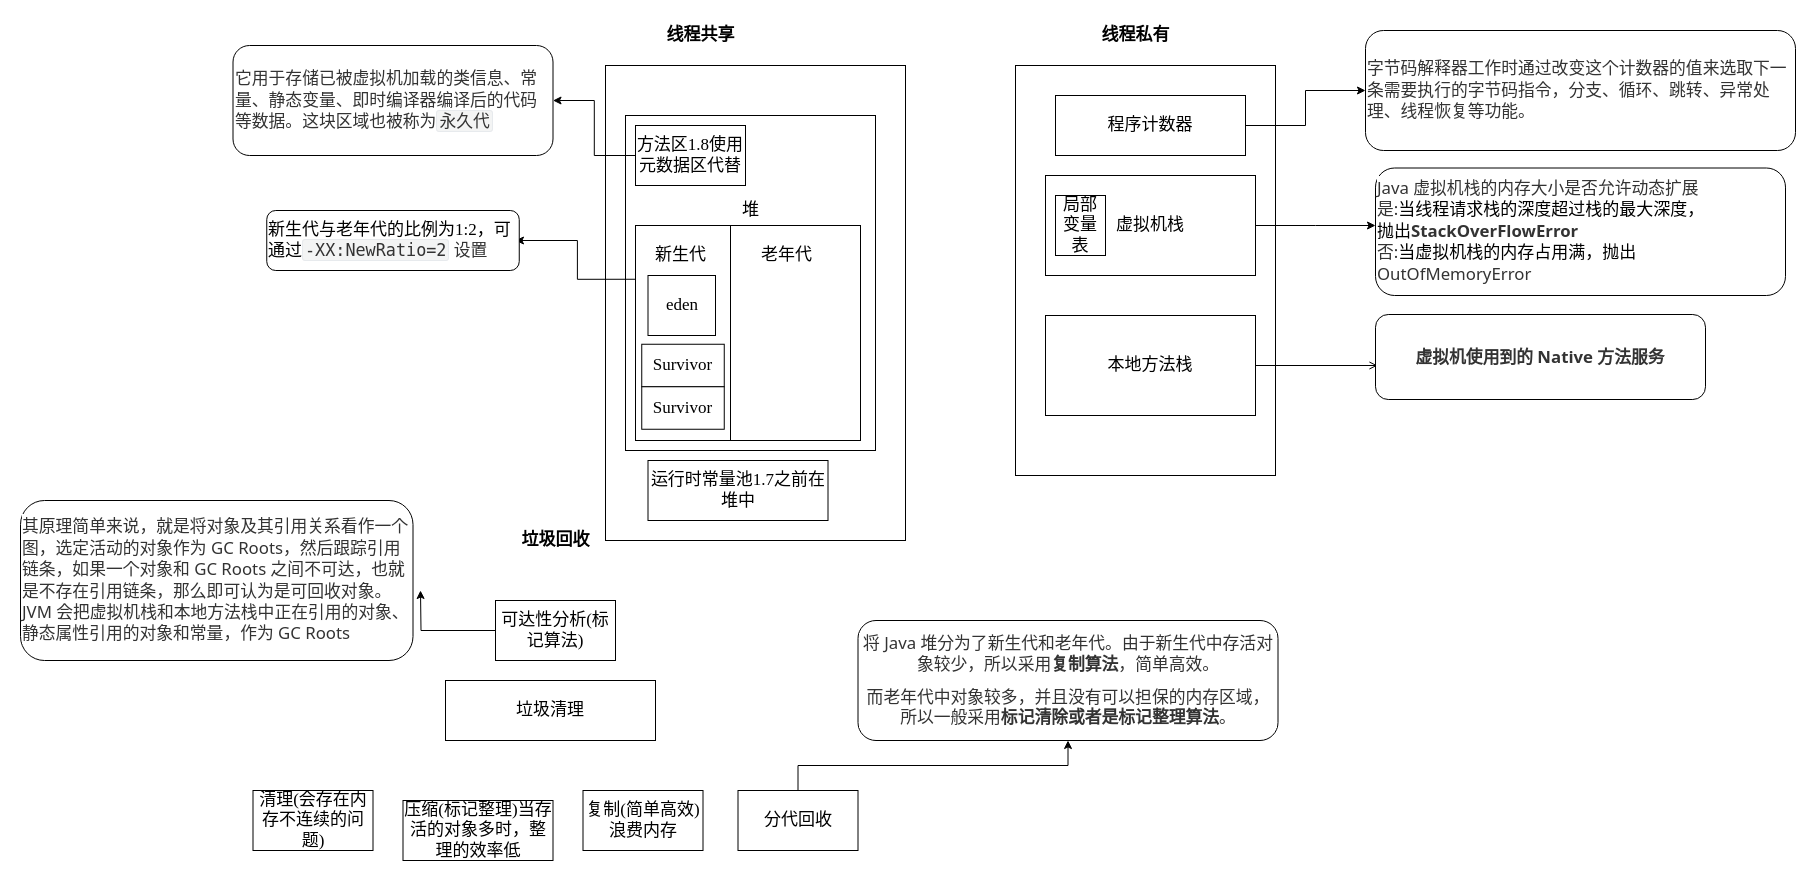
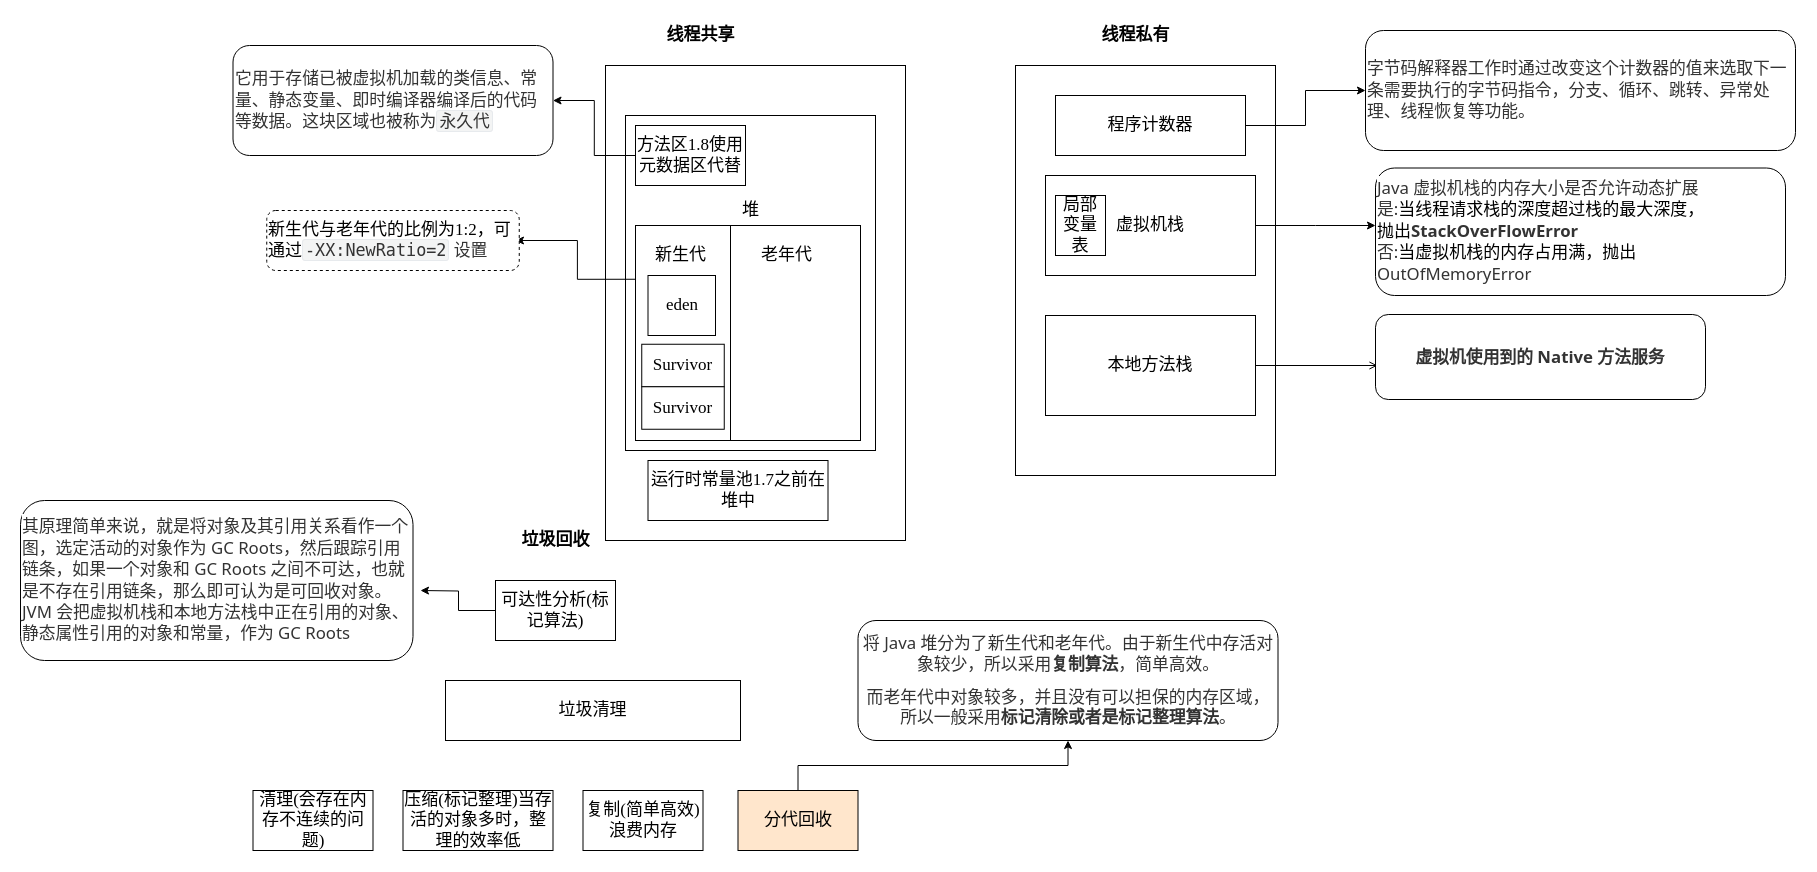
(393, 241) -> (393, 241)
(556, 631) -> (556, 611)
(551, 711) -> (593, 711)
(798, 821) -> (798, 821)
(478, 831) -> (478, 821)
